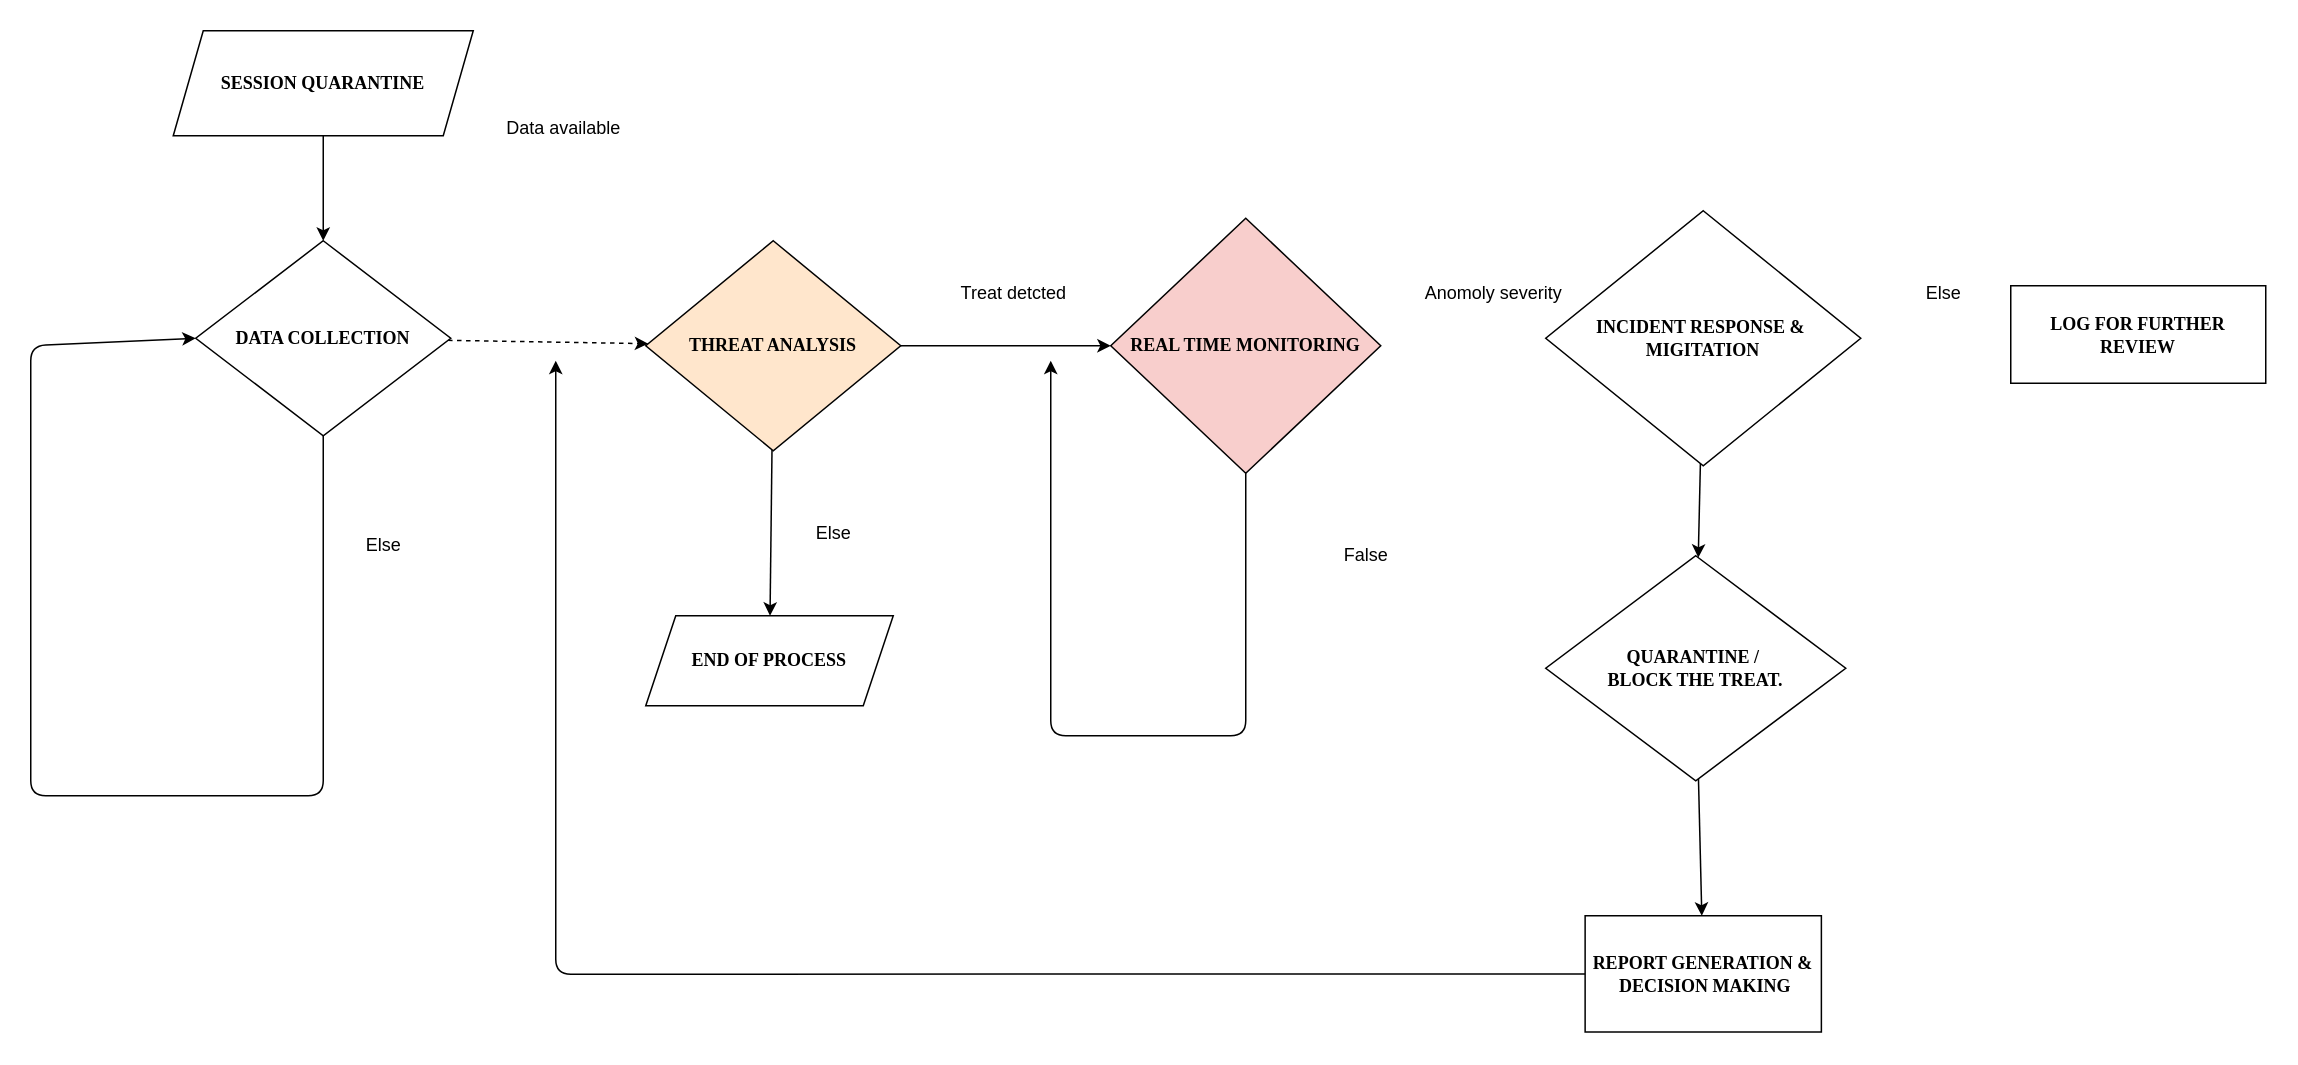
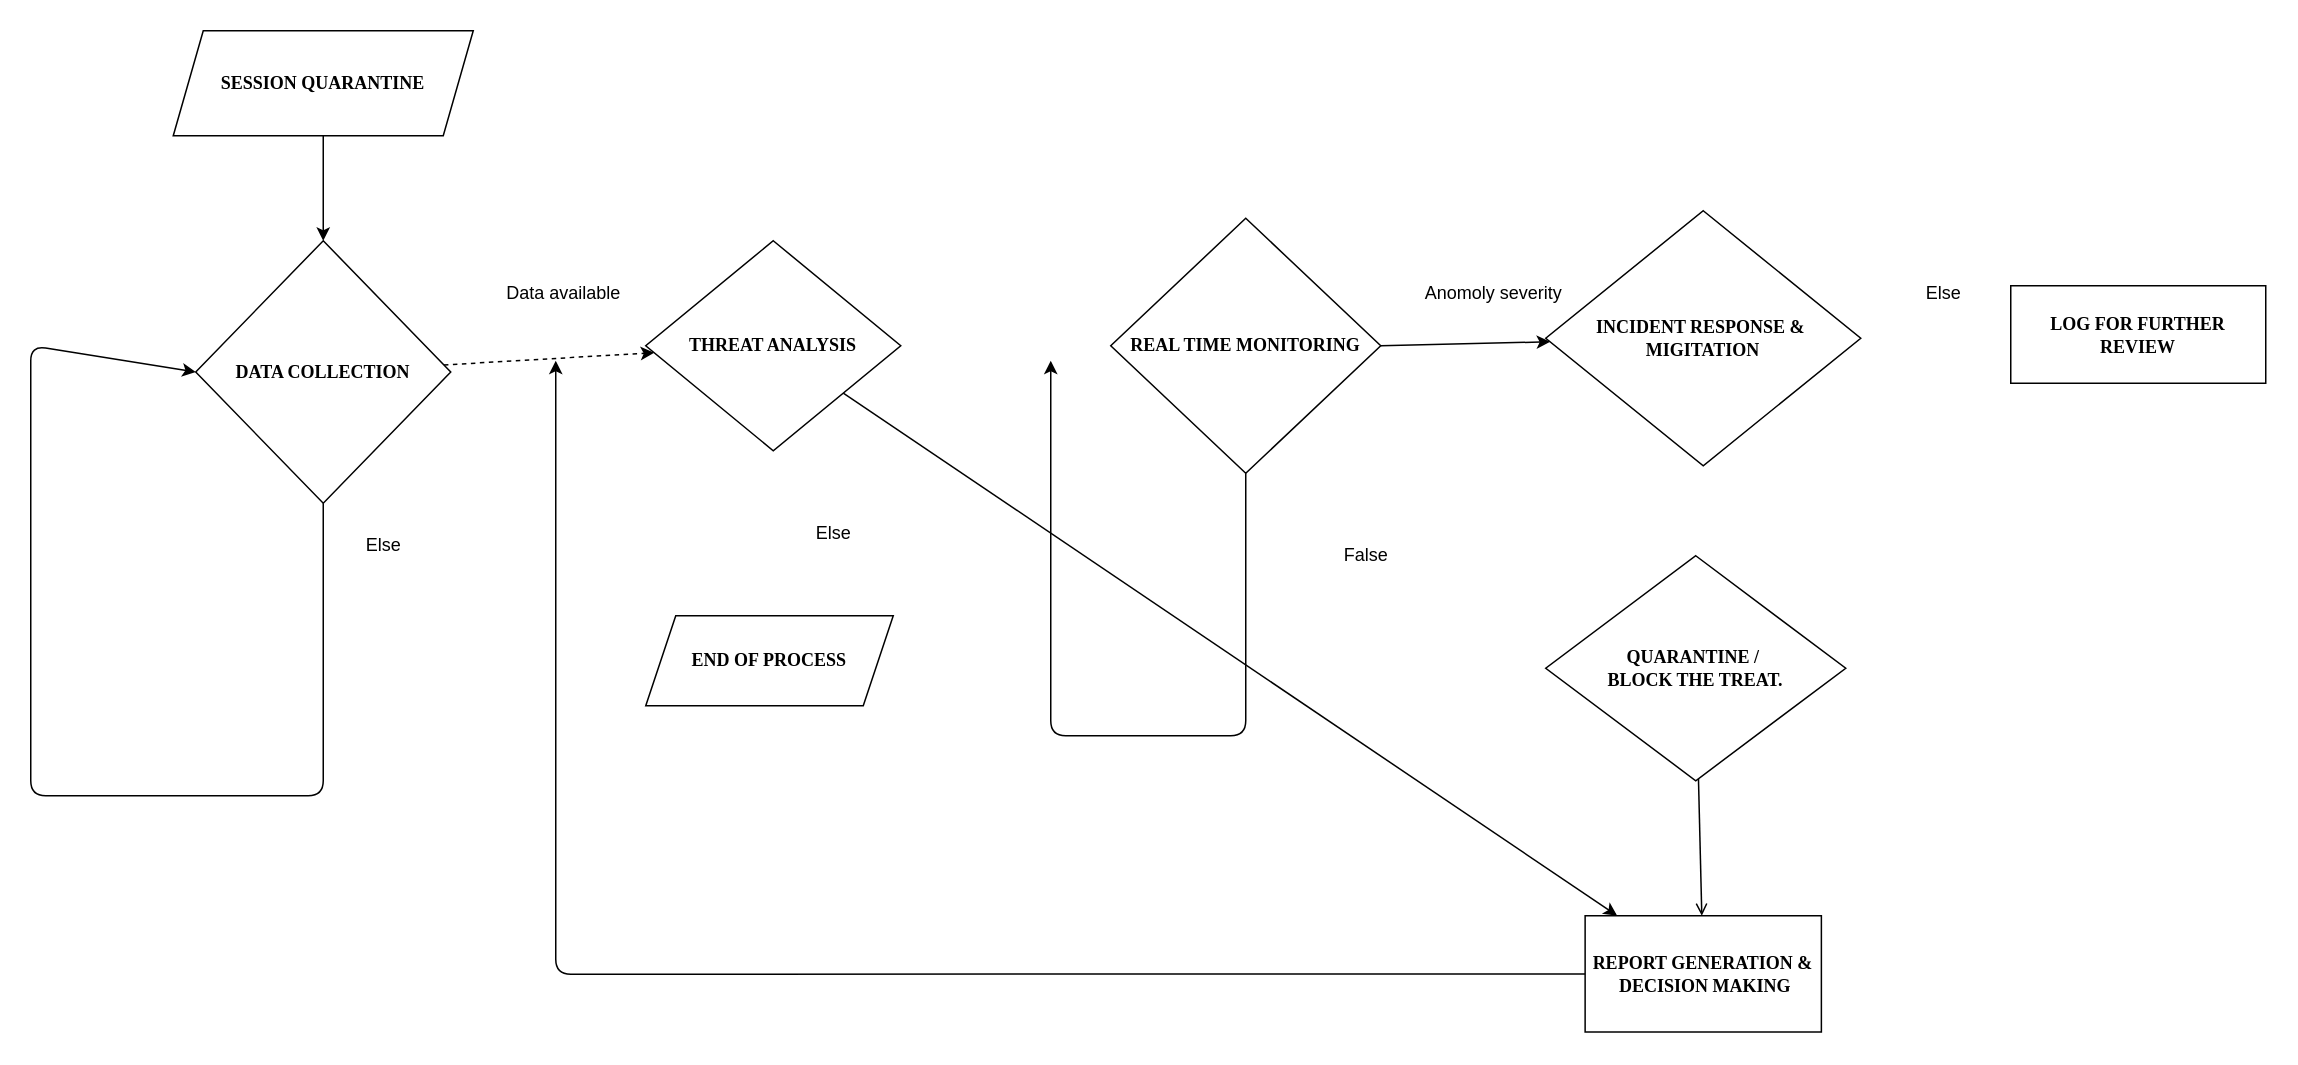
(563, 128) -> (563, 293)
(1013, 293) -> none
(323, 338) -> (323, 372)
none -> (1460, 344)
(773, 346) -> (773, 346)
(1001, 346) -> none
(1246, 346) -> (1246, 346)
(1699, 506) -> none
(771, 528) -> (1226, 652)
(1702, 904) -> (1702, 906)
